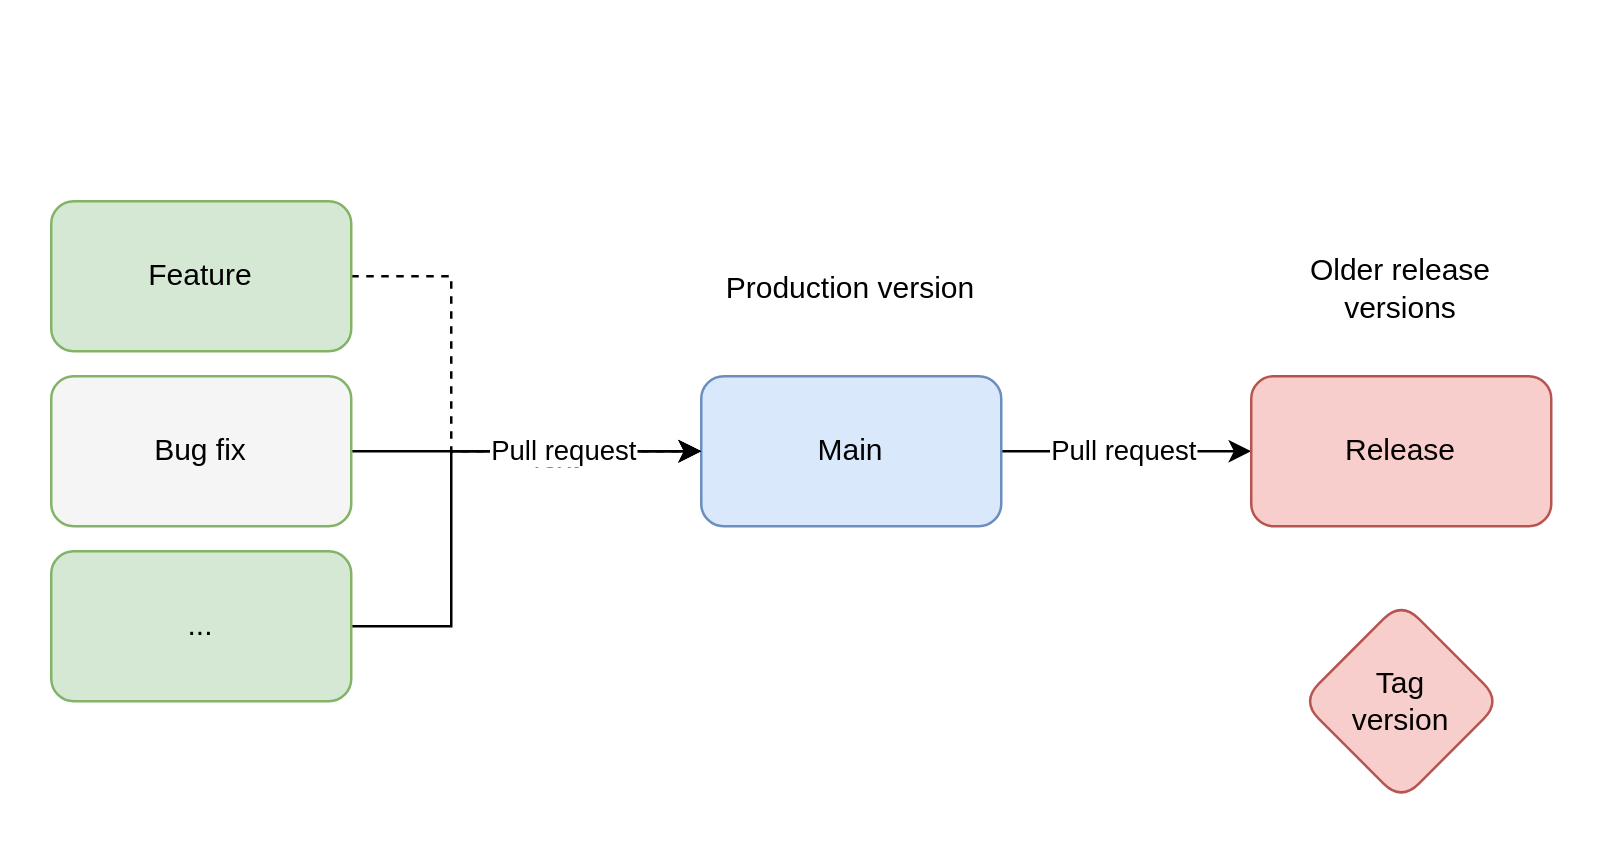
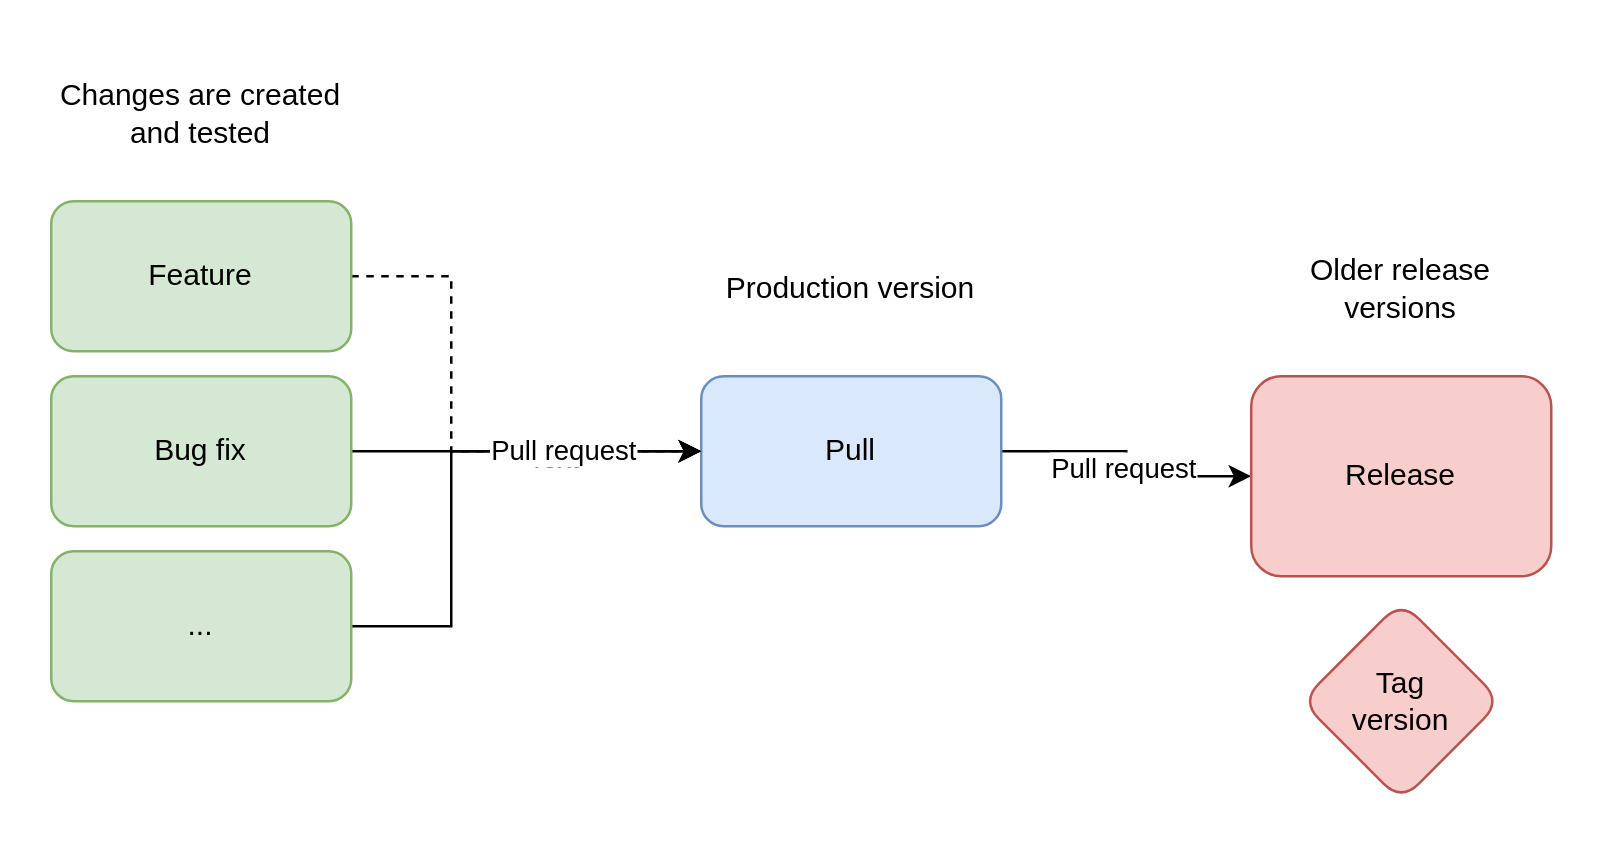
none -> (201, 114)
(201, 451) -> (201, 451)
(851, 451) -> (851, 451)
(1401, 451) -> (1401, 476)
